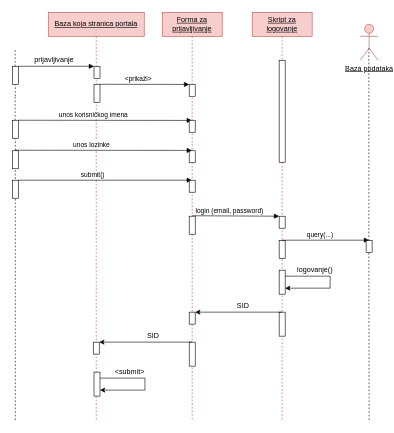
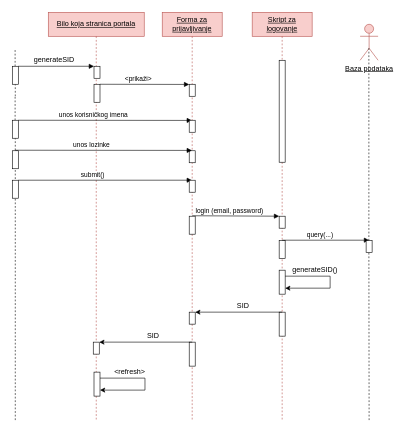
(96, 24) -> (96, 24)
(54, 60) -> (54, 60)
(315, 270) -> (315, 270)
(130, 372) -> (130, 372)
